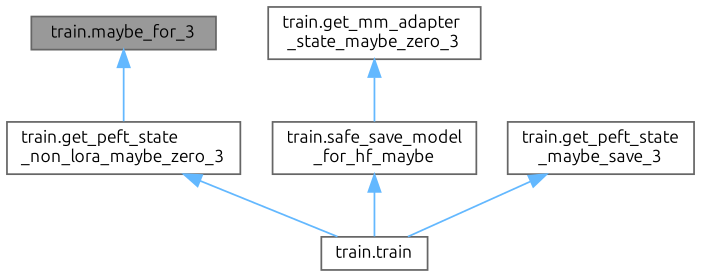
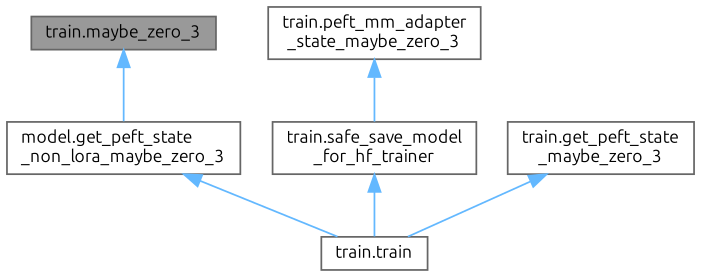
(124, 33) -> (124, 33)
(374, 33) -> (374, 33)
(124, 148) -> (124, 148)
(374, 148) -> (374, 148)
(601, 148) -> (601, 148)
